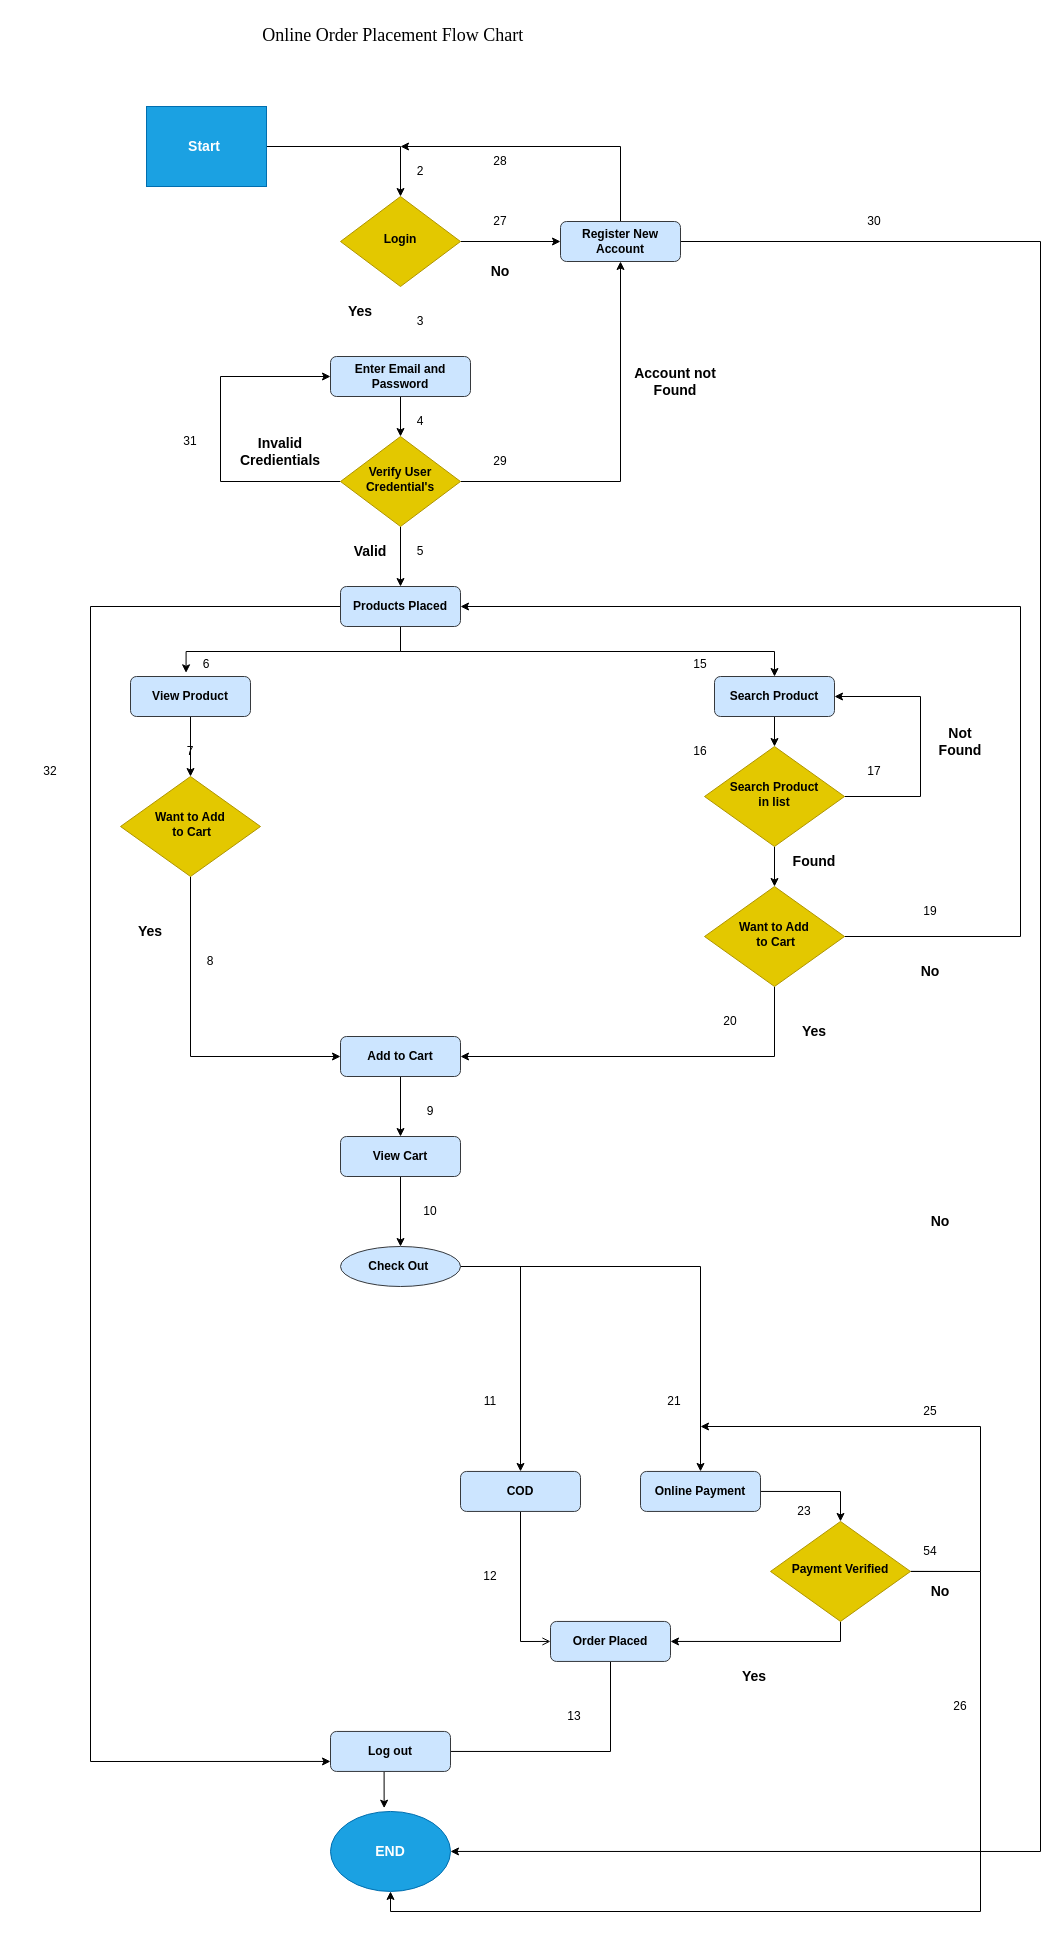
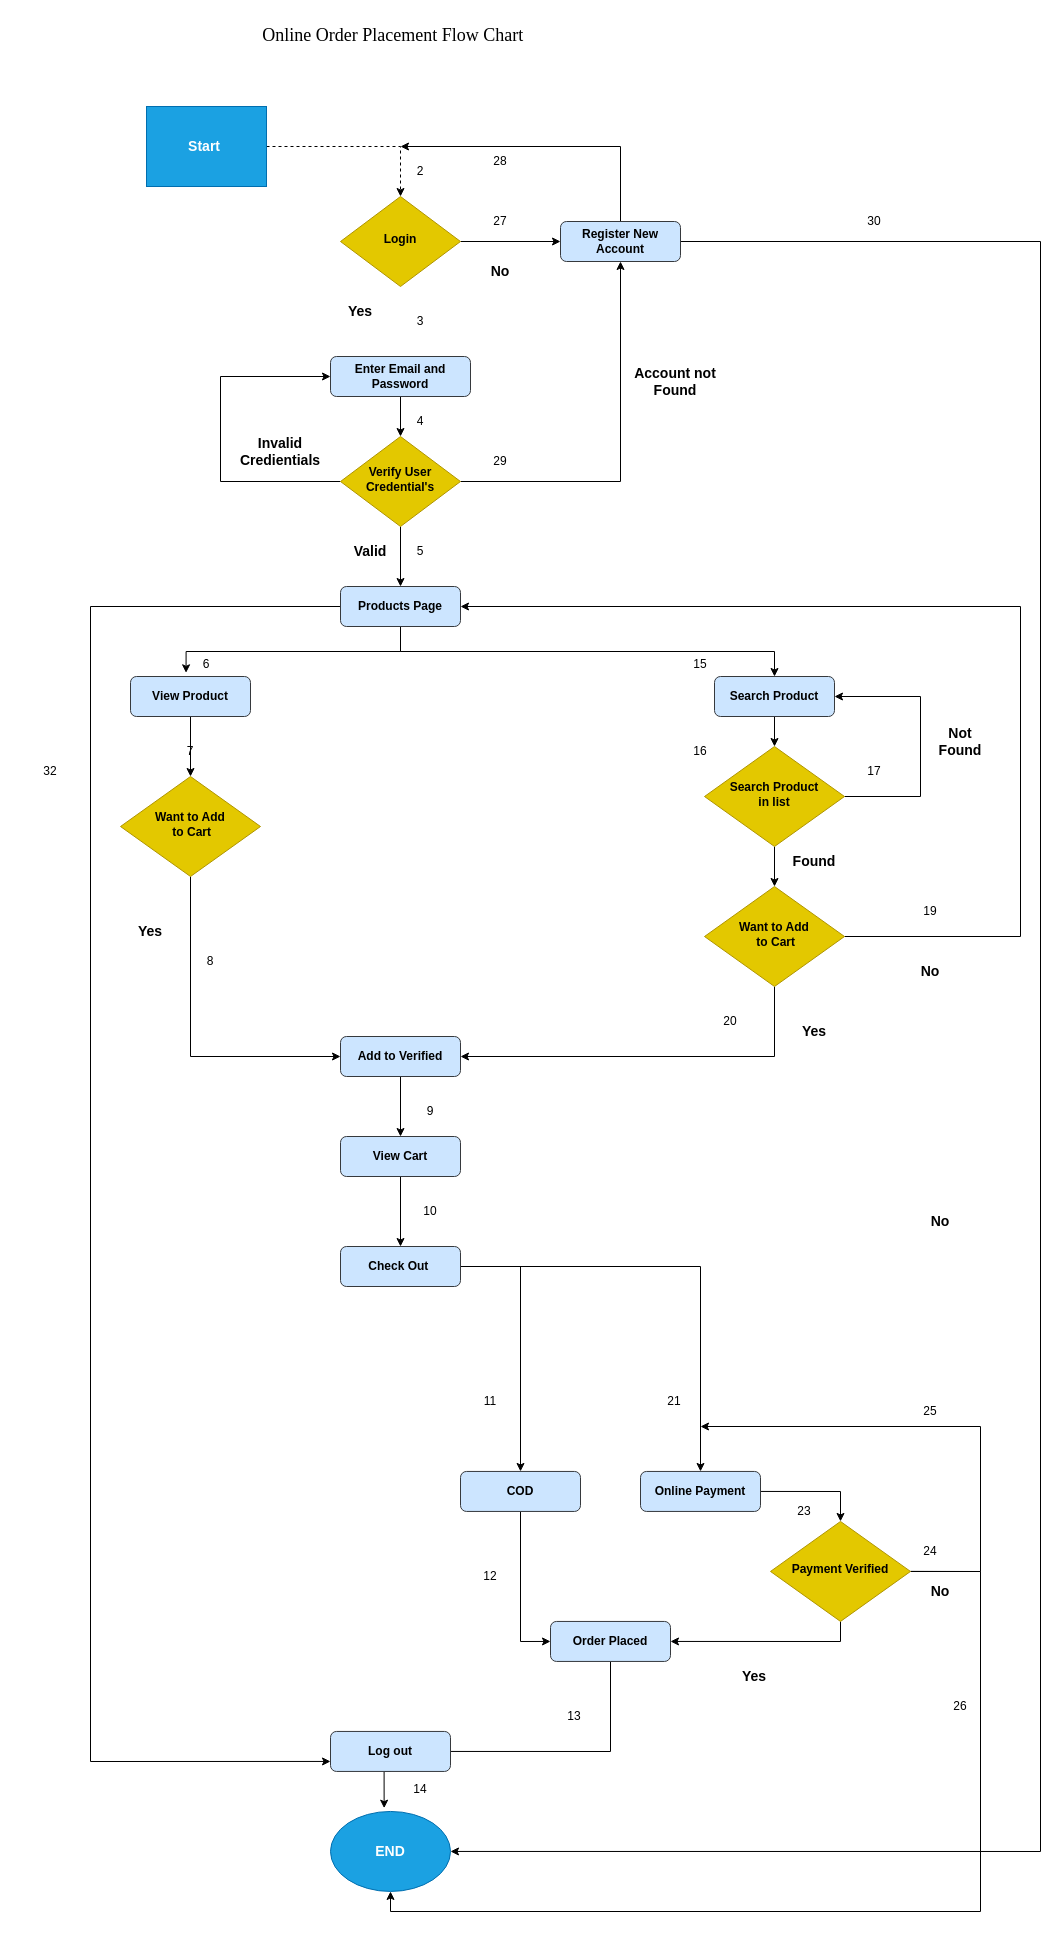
(355, 147) -> (355, 147)
(191, 442) -> none
(401, 607) -> (401, 607)
(401, 1057) -> (401, 1057)
(401, 1267) -> (401, 1267)
(931, 1552) -> (931, 1552)
(544, 1641) -> (542, 1641)
none -> (421, 1789)
